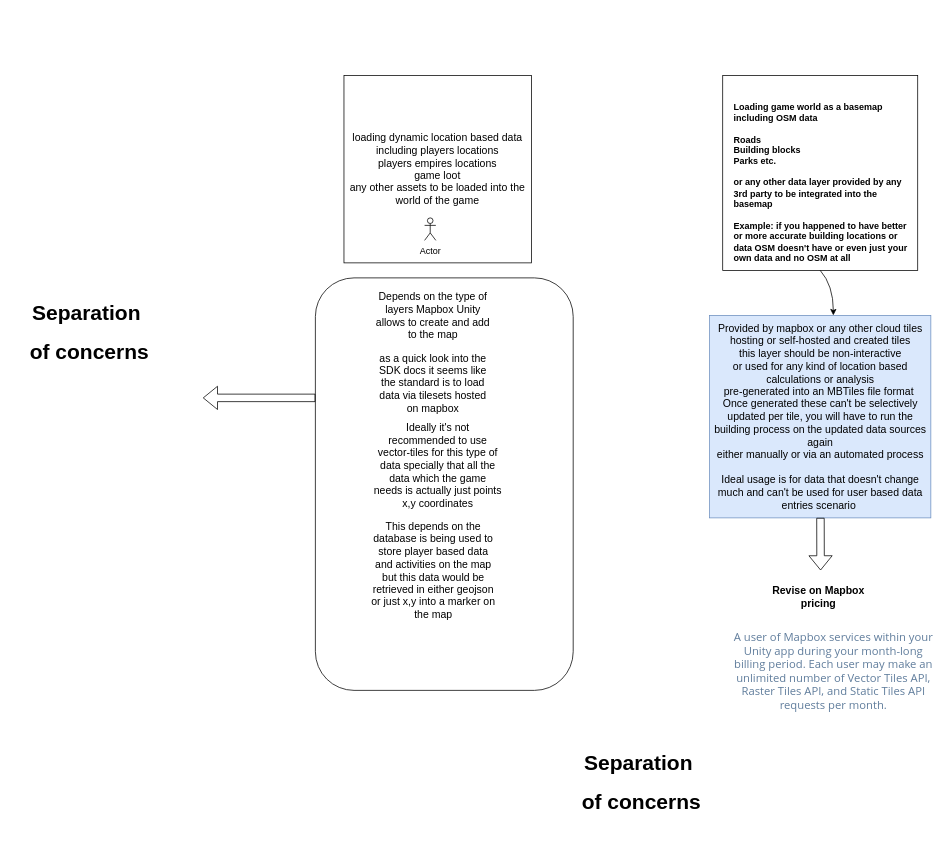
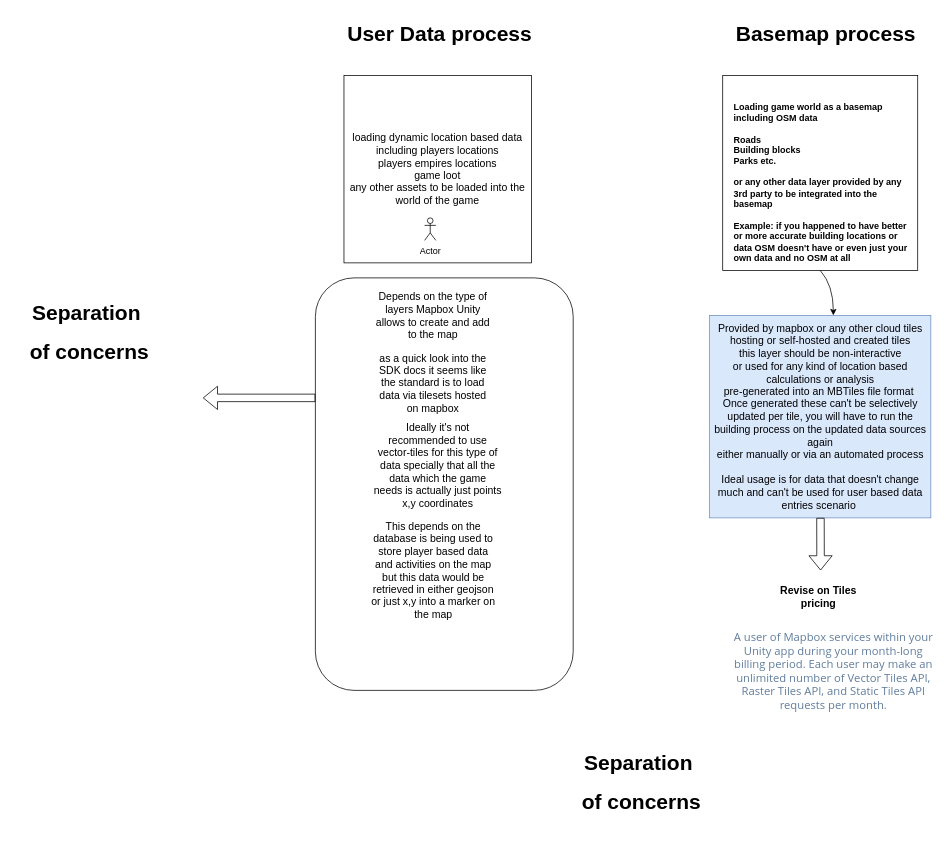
none -> (444, 42)
none -> (826, 42)
(819, 597) -> (819, 597)
